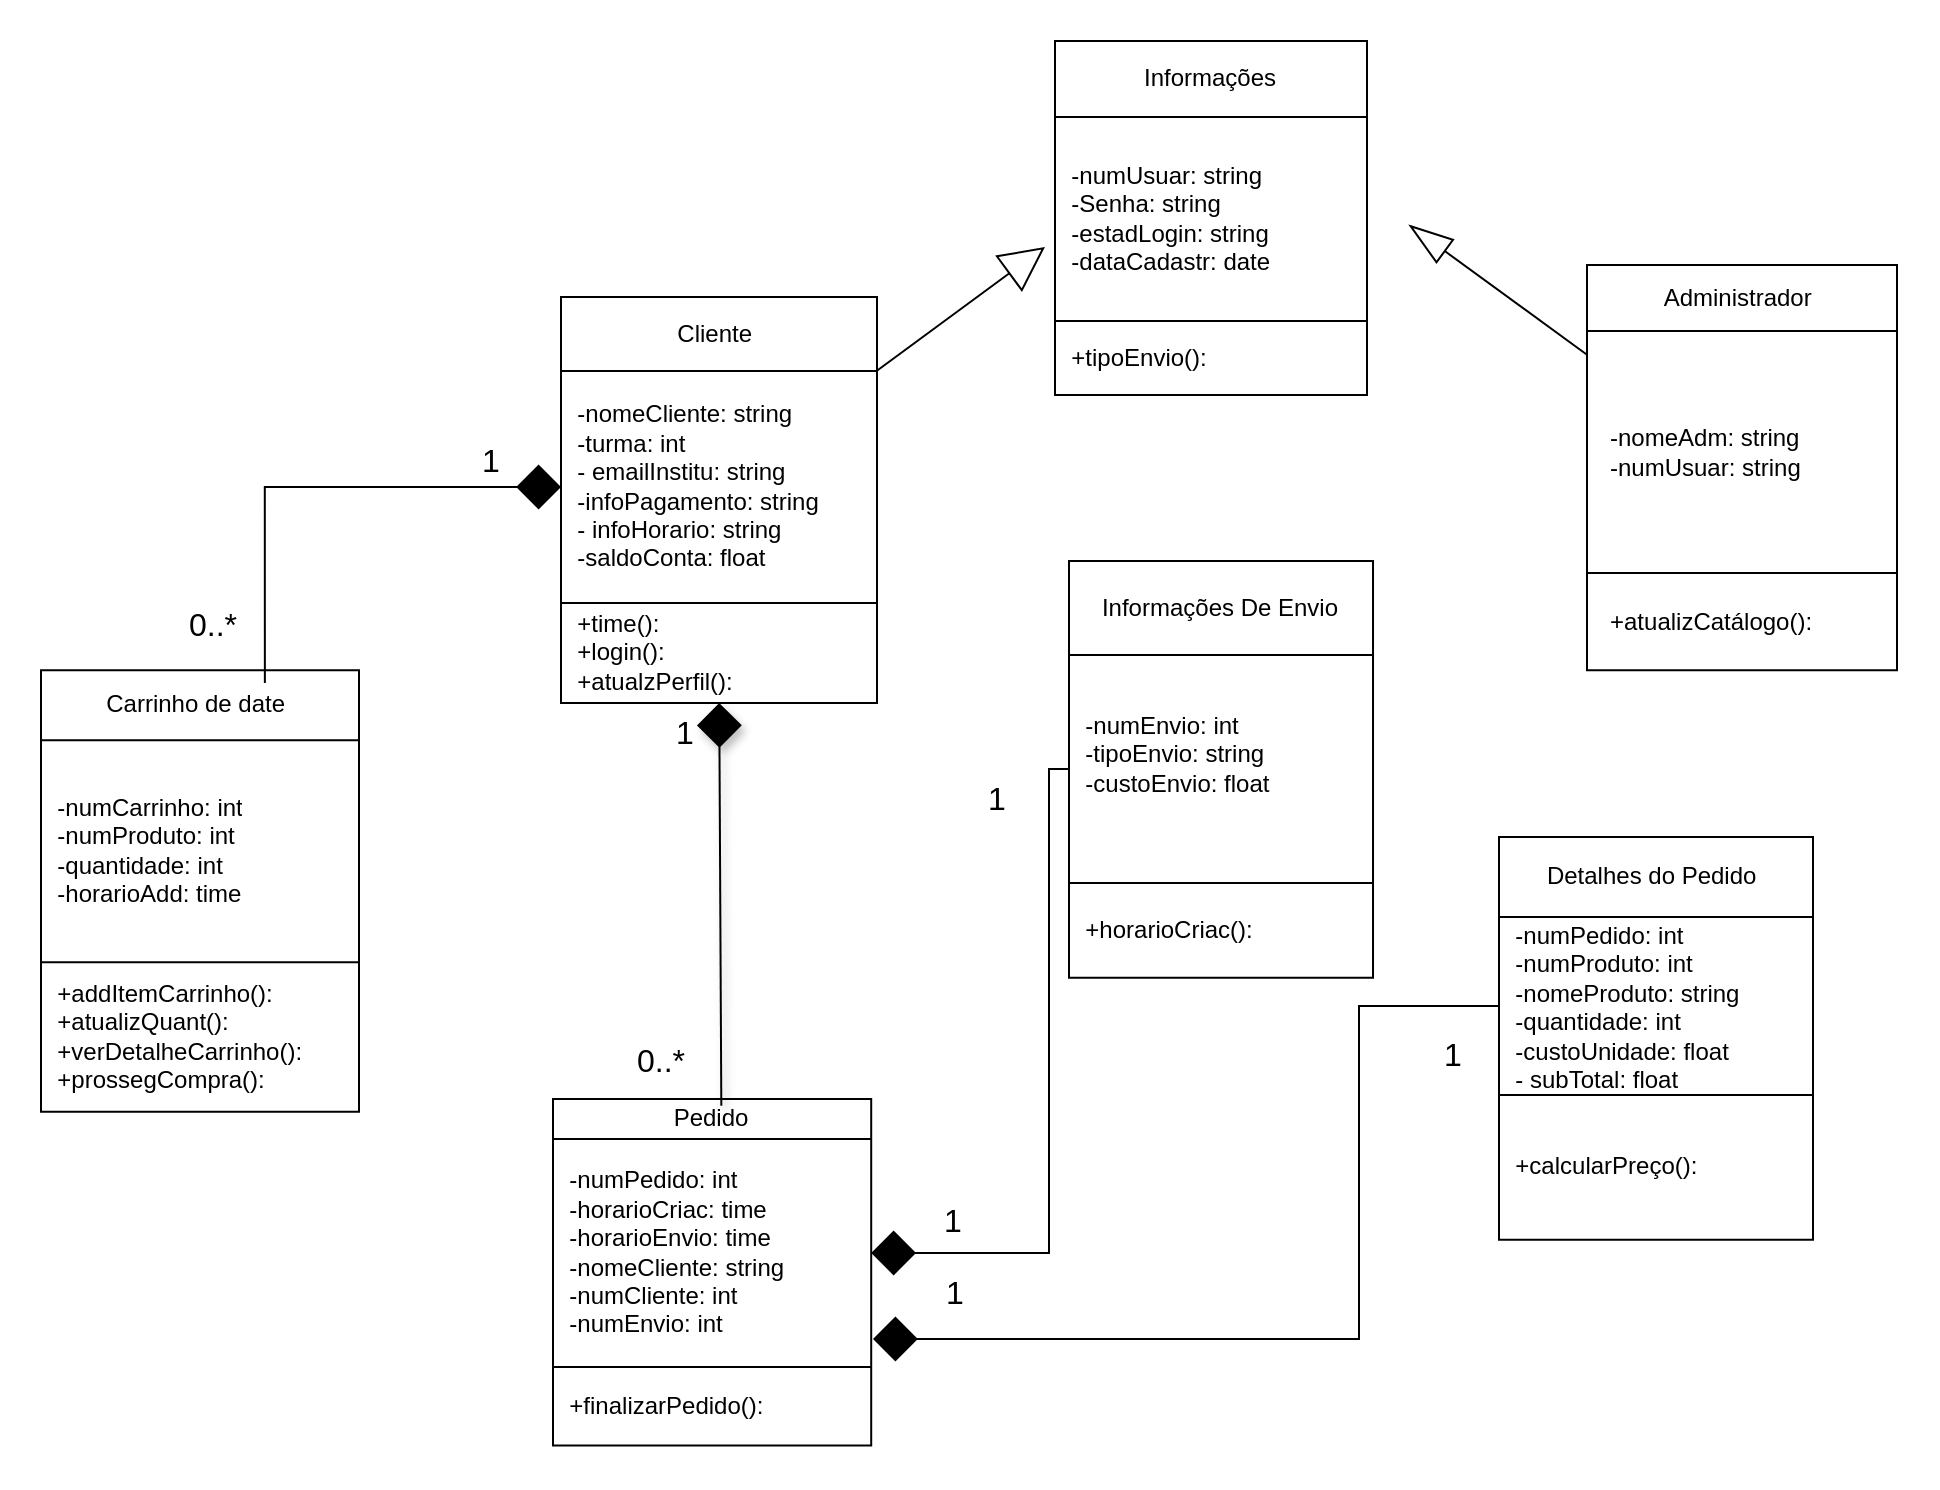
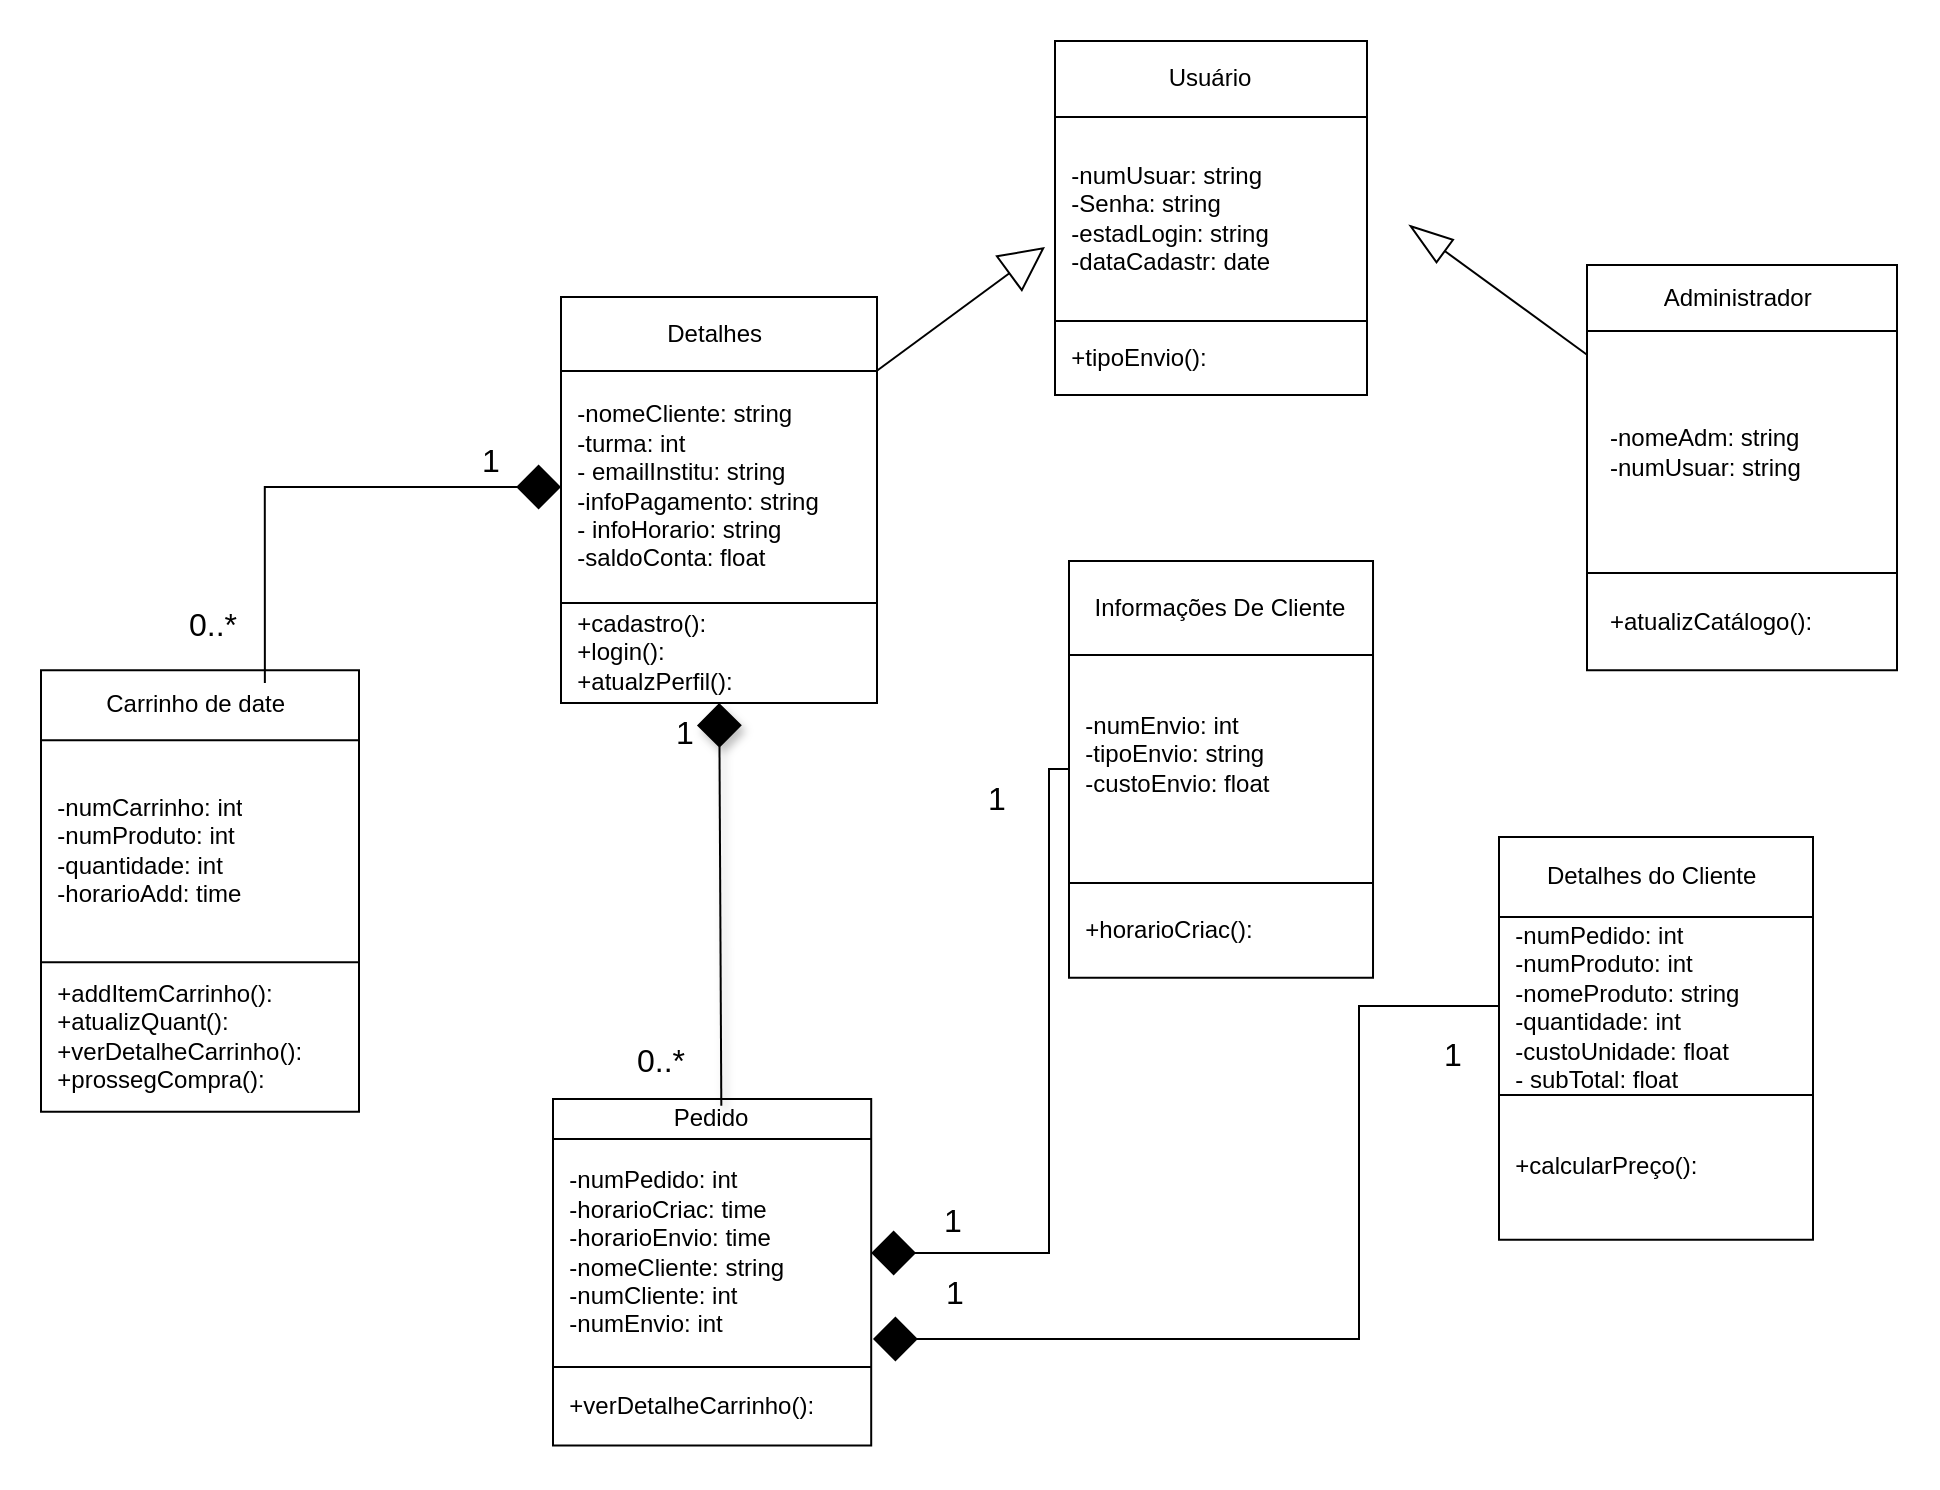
(1211, 79) -> (1211, 79)
(719, 335) -> (719, 335)
(1221, 609) -> (1221, 609)
(660, 653) -> (660, 653)
(1656, 877) -> (1656, 877)
(669, 1407) -> (695, 1407)
